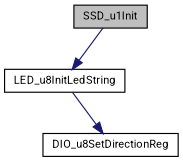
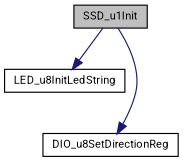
(84, 108) -> (137, 75)
